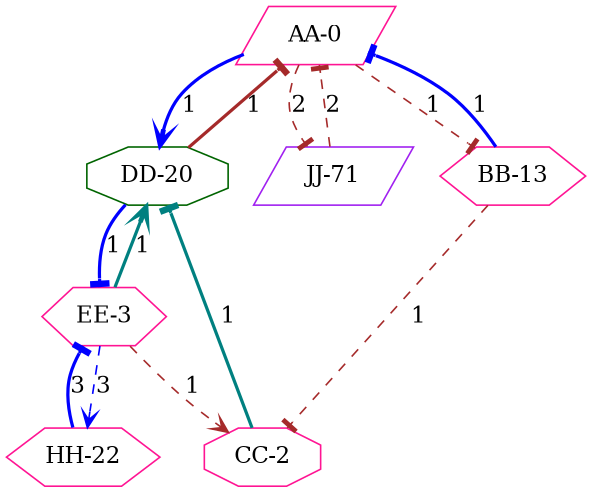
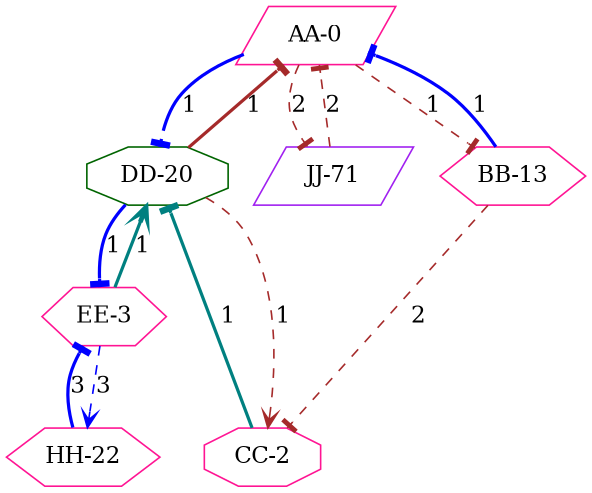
(193, 83) -> (193, 83)
(419, 317) -> (419, 317)
(171, 386) -> (268, 294)
